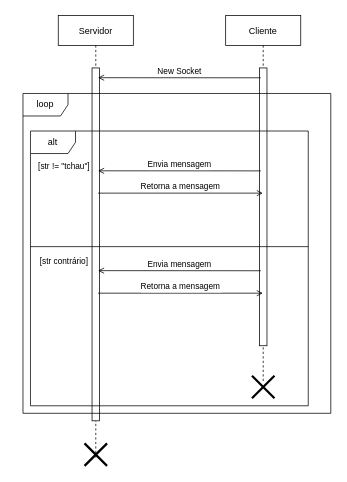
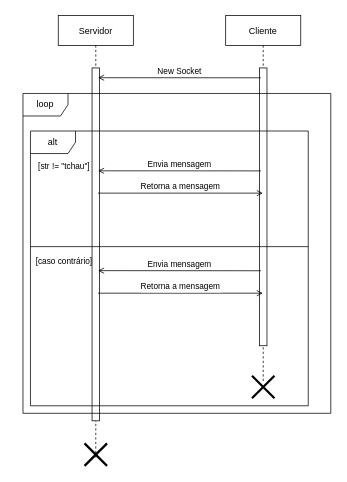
(64, 261) -> (64, 261)
